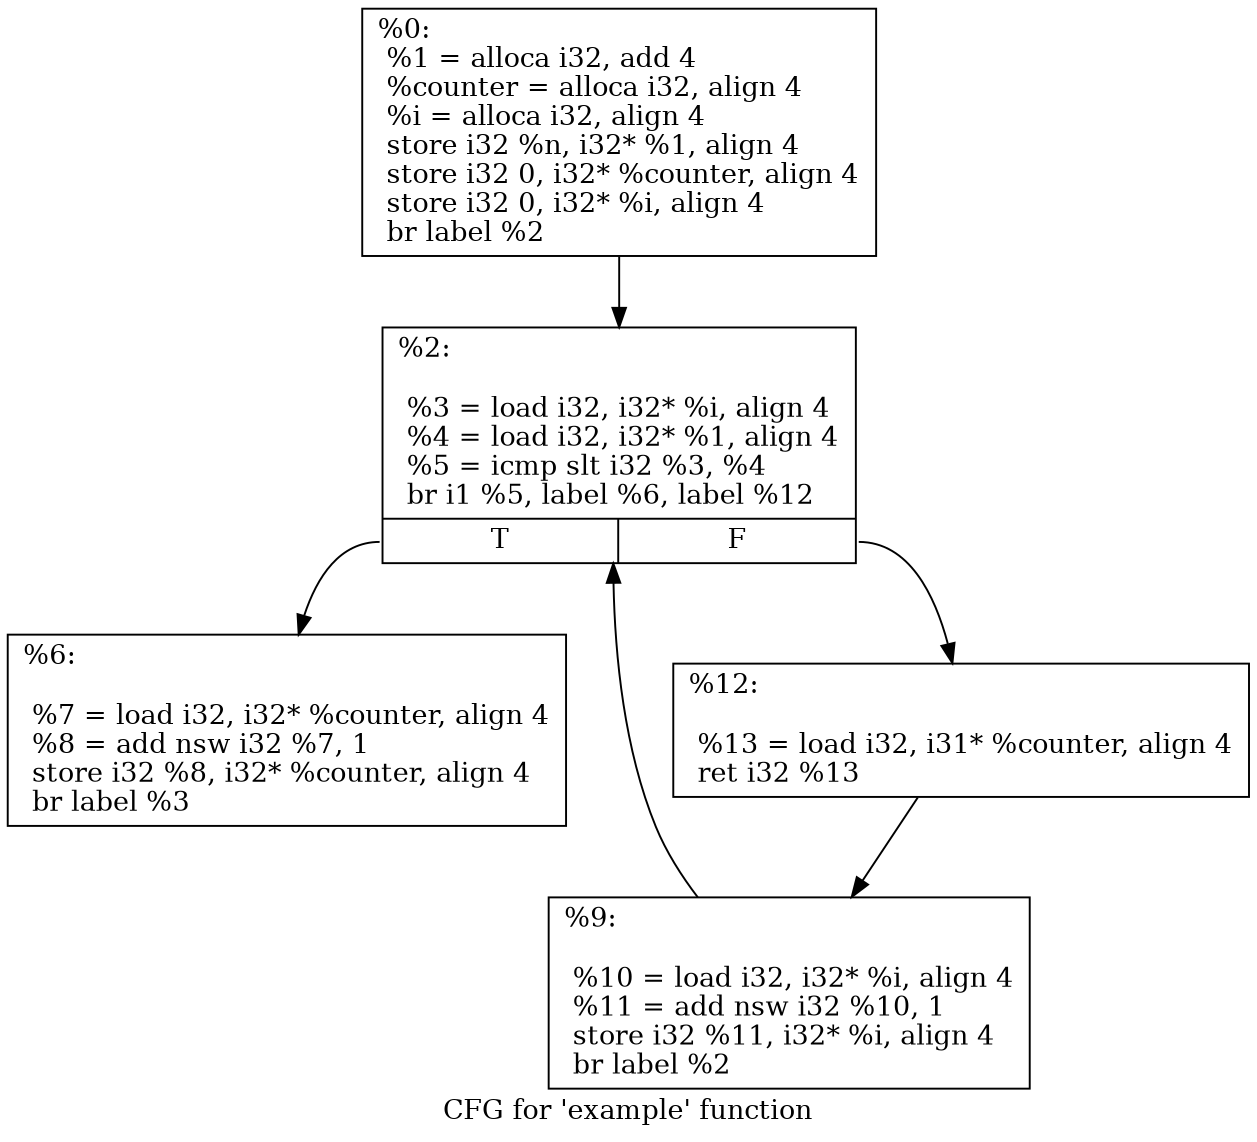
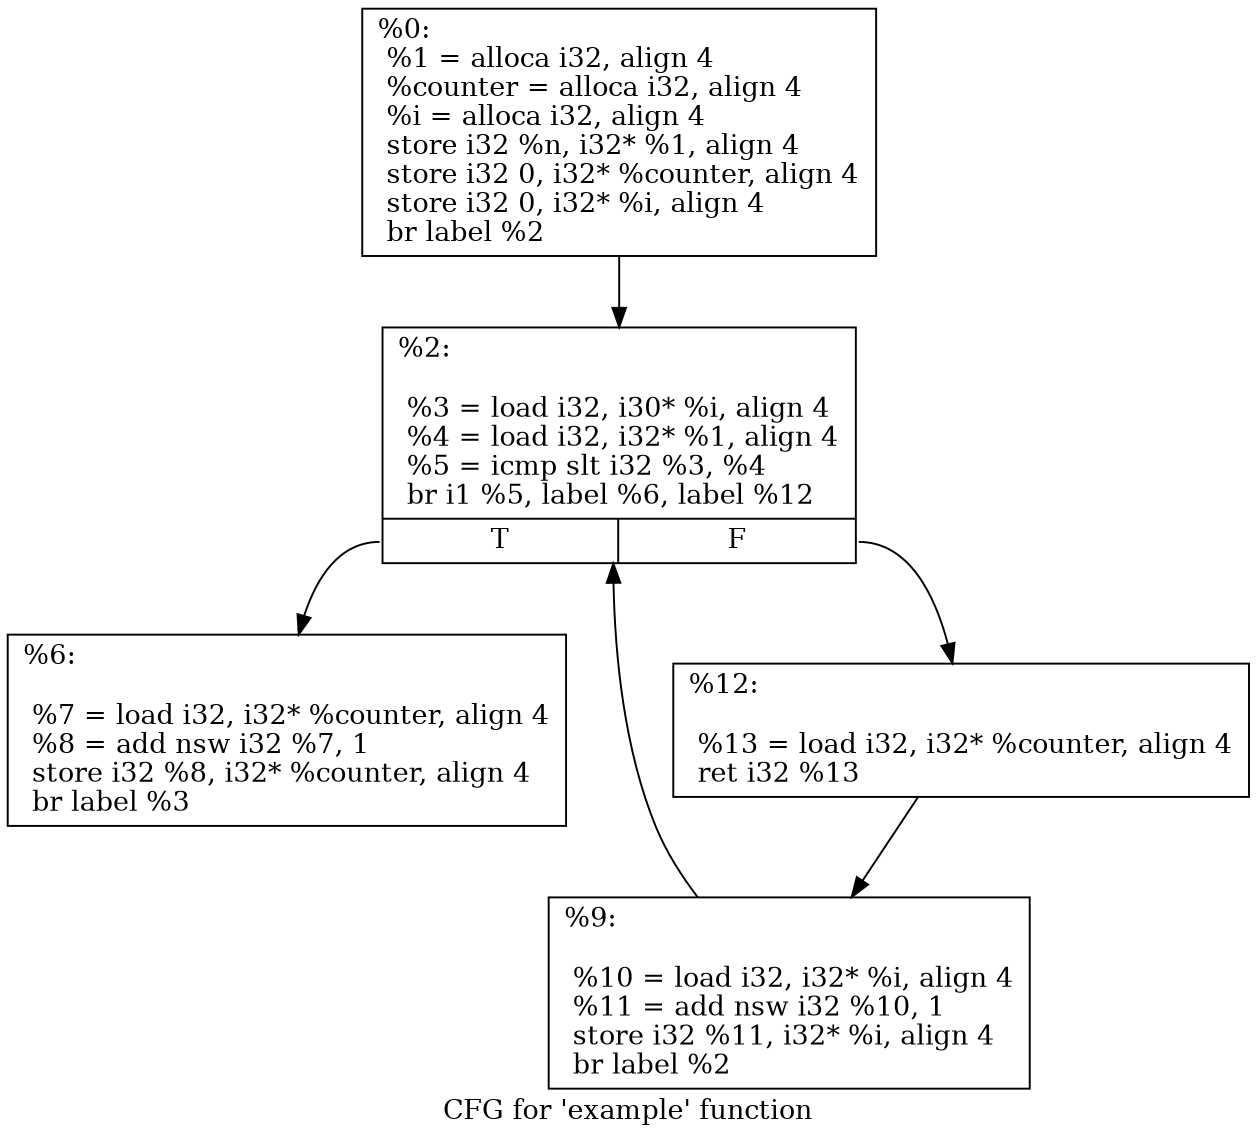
(538, 59) -> (547, 59)
(614, 409) -> (614, 409)
(961, 745) -> (961, 745)
